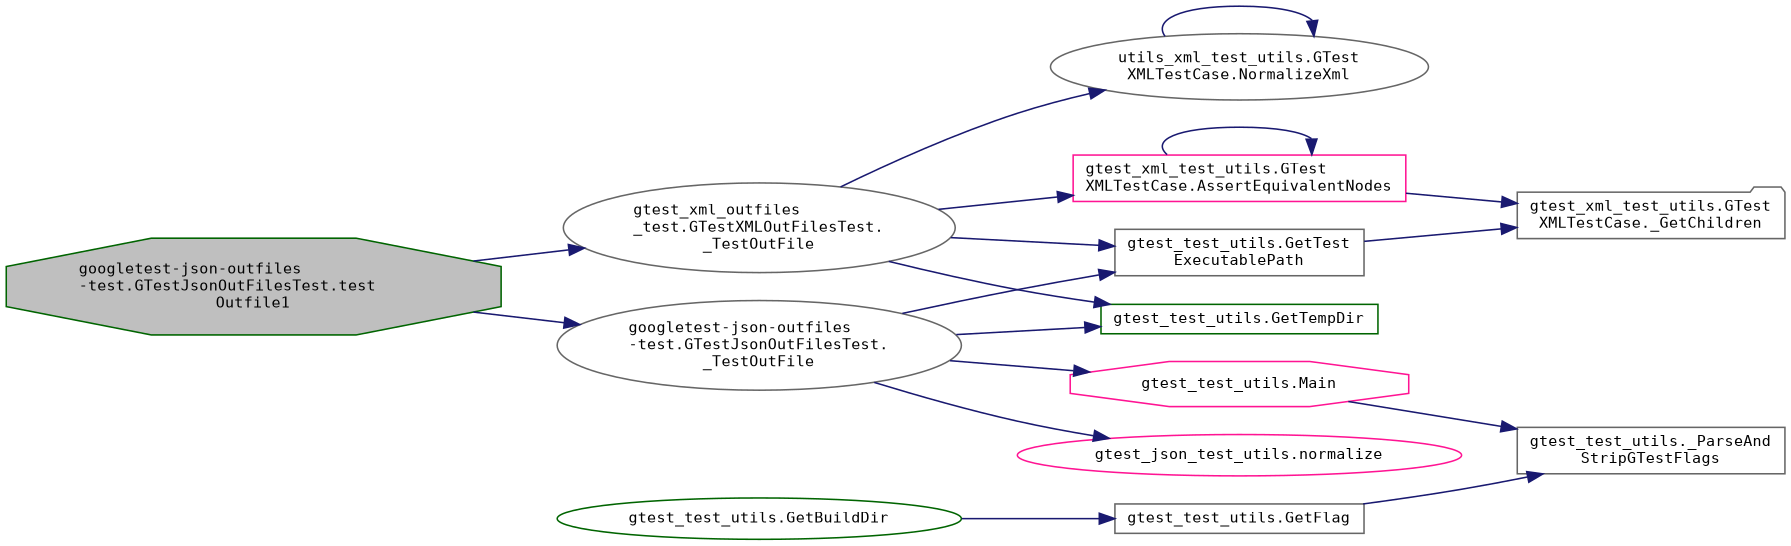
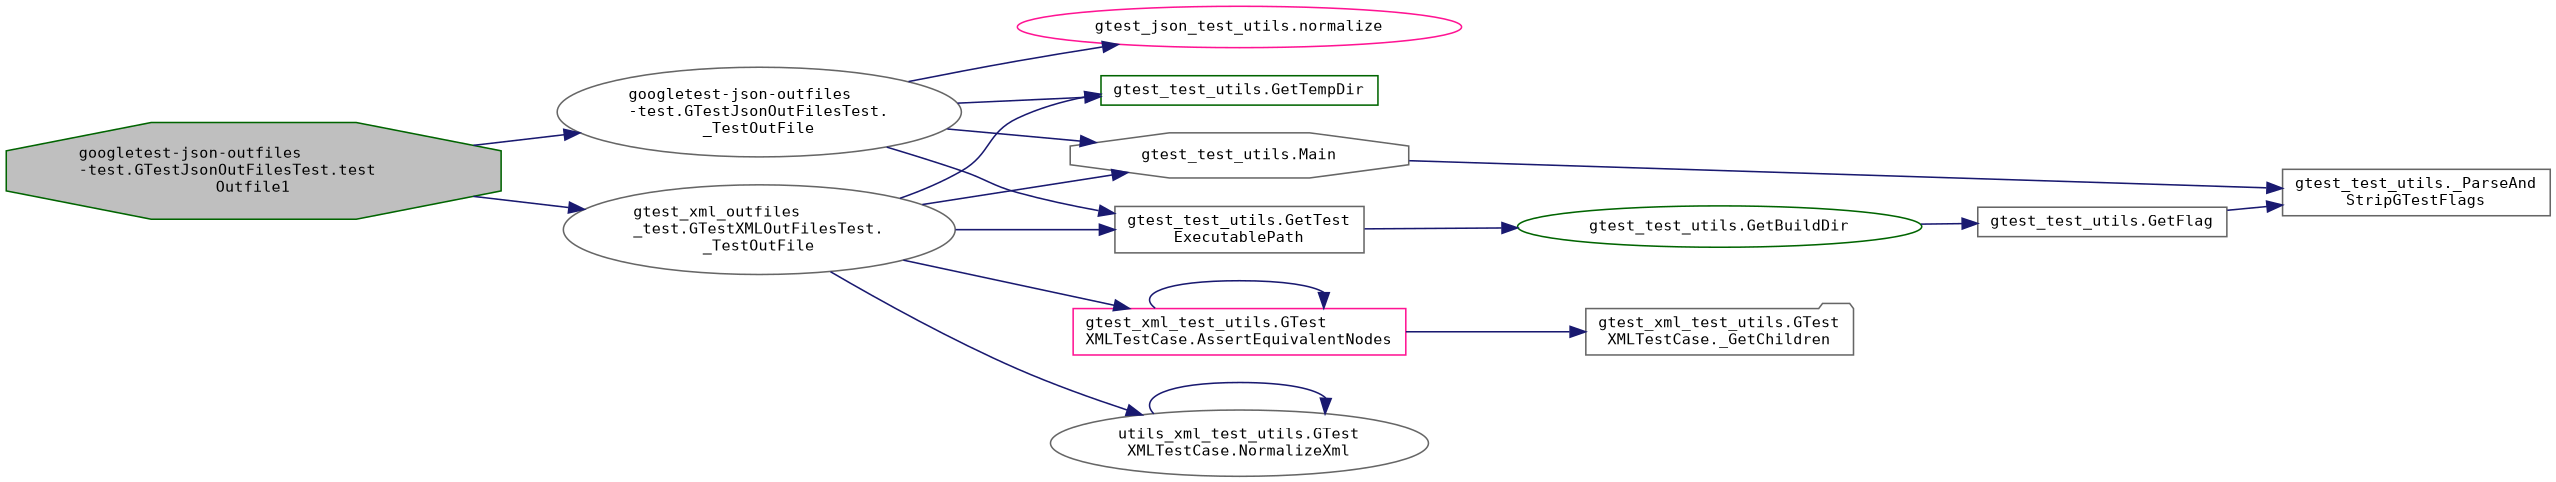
none -> (1036, 187)
(1433, 235) -> (1433, 228)
(1239, 384) -> (1239, 155)
